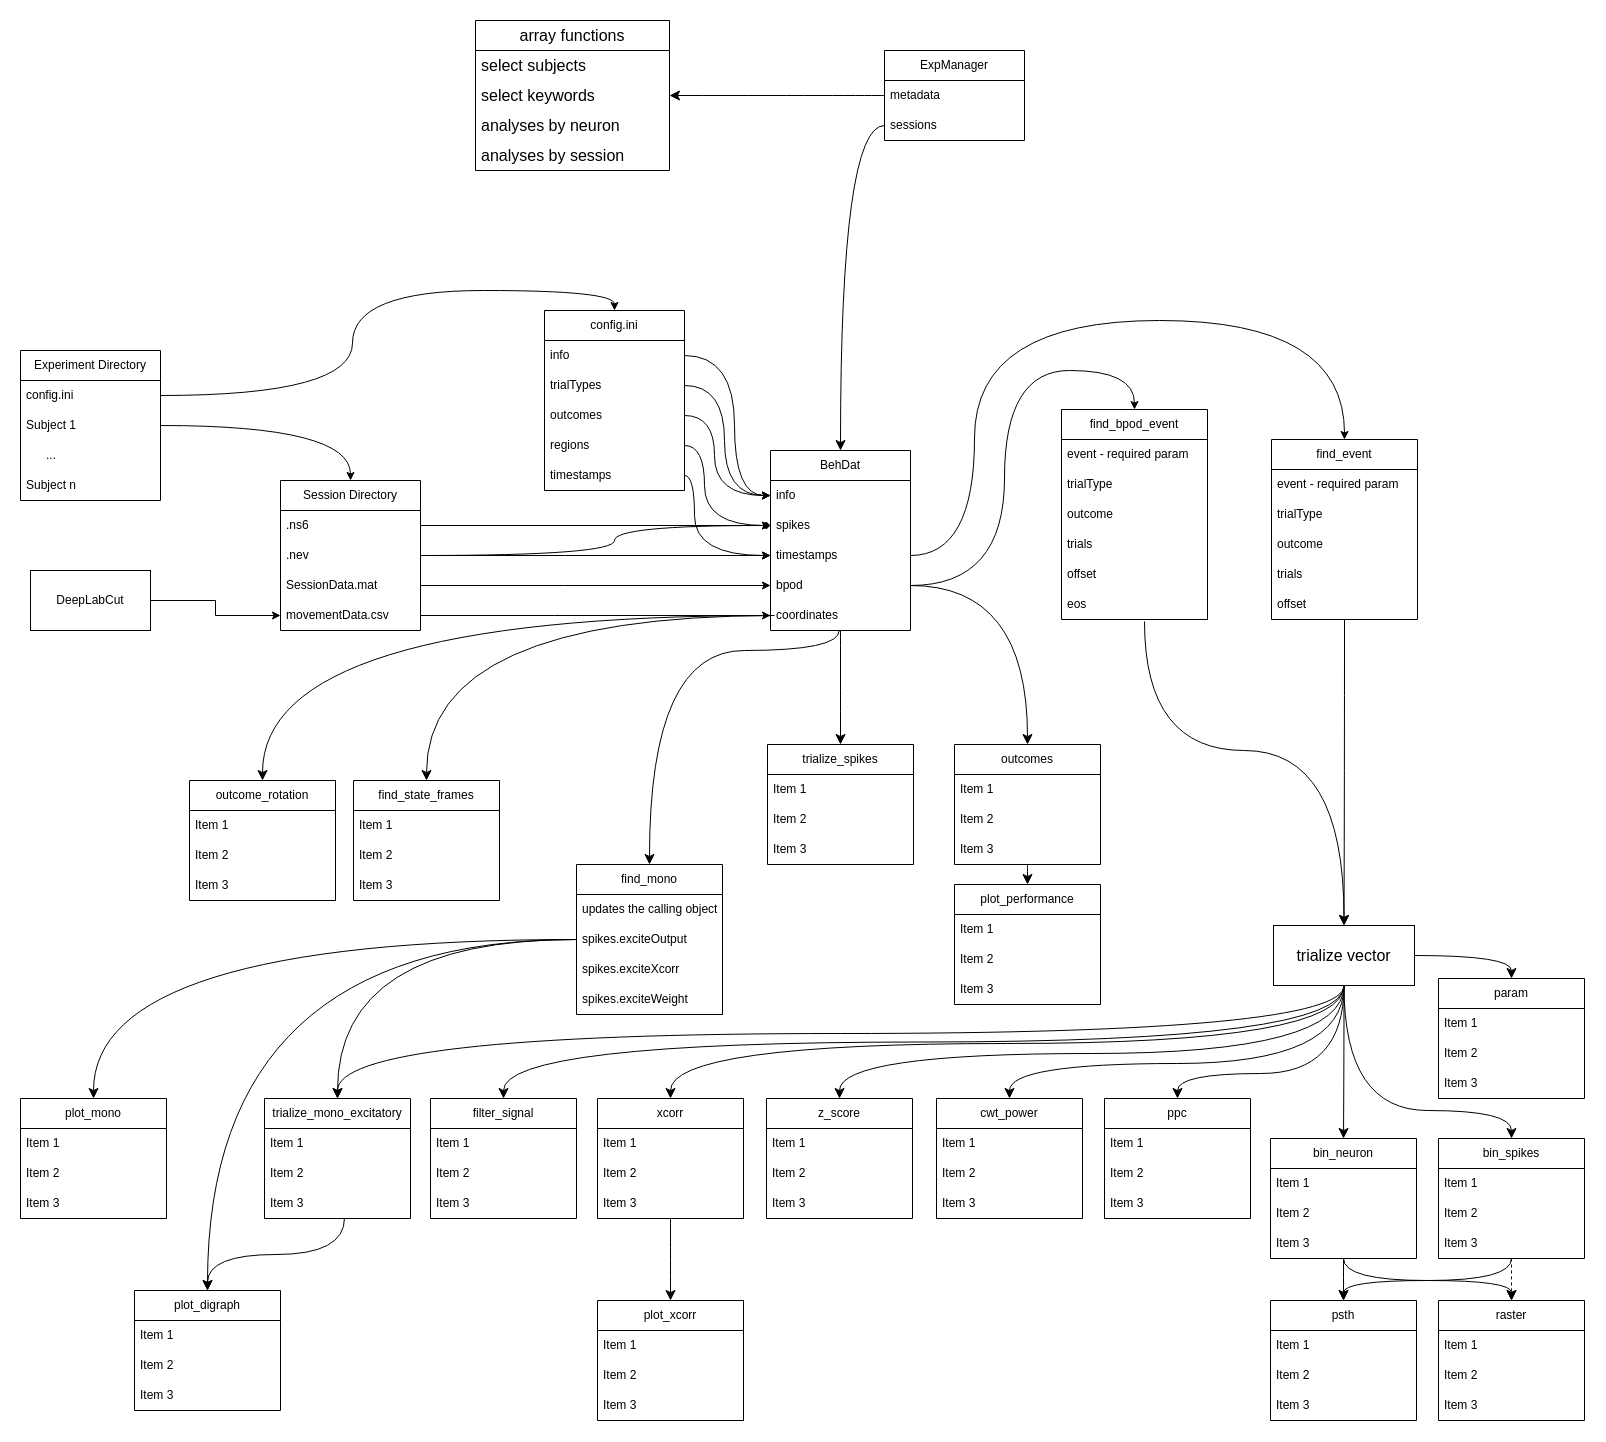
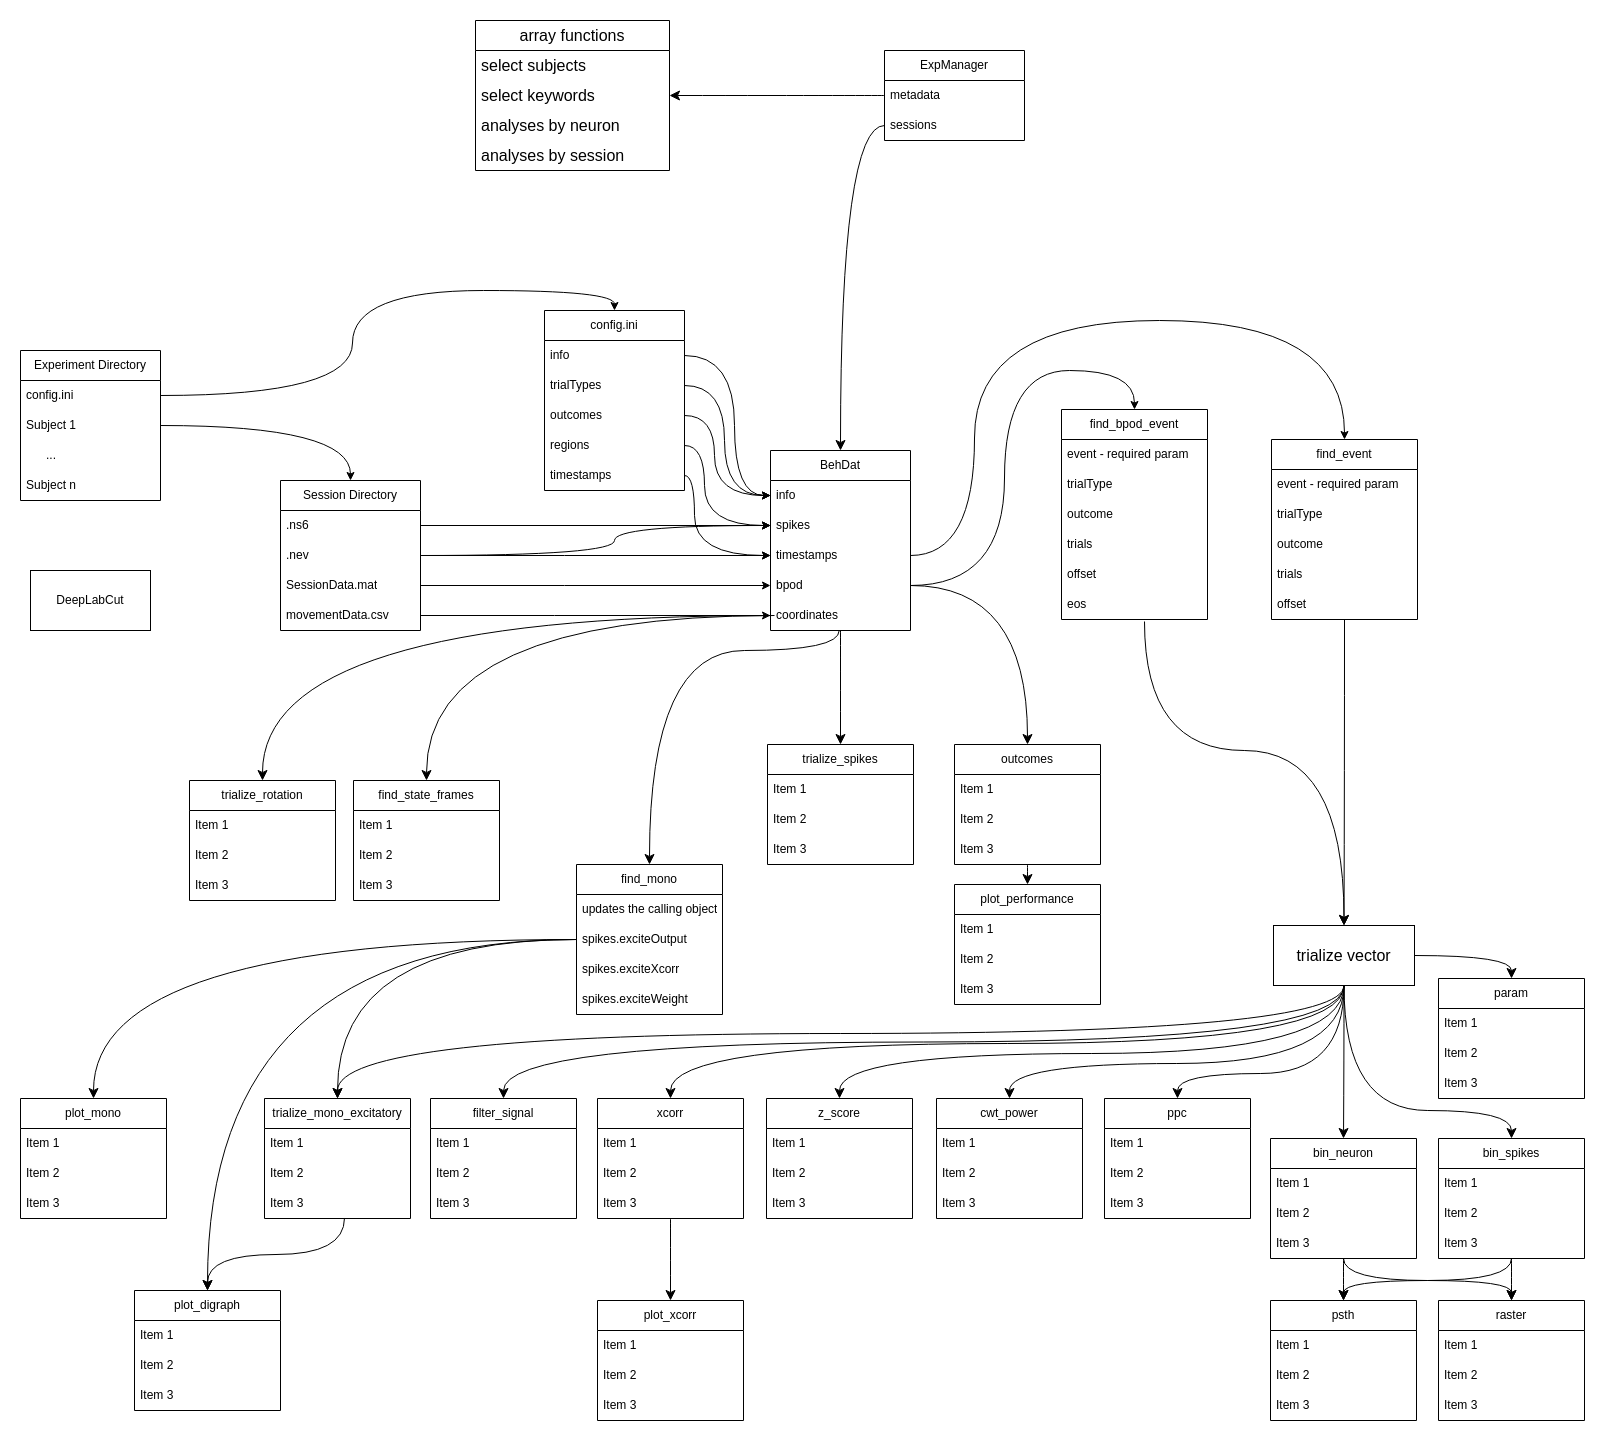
(684, 527) -> (698, 527)
(216, 605) -> none
(263, 796) -> (263, 796)
(1512, 1275) -> (1512, 1275)
